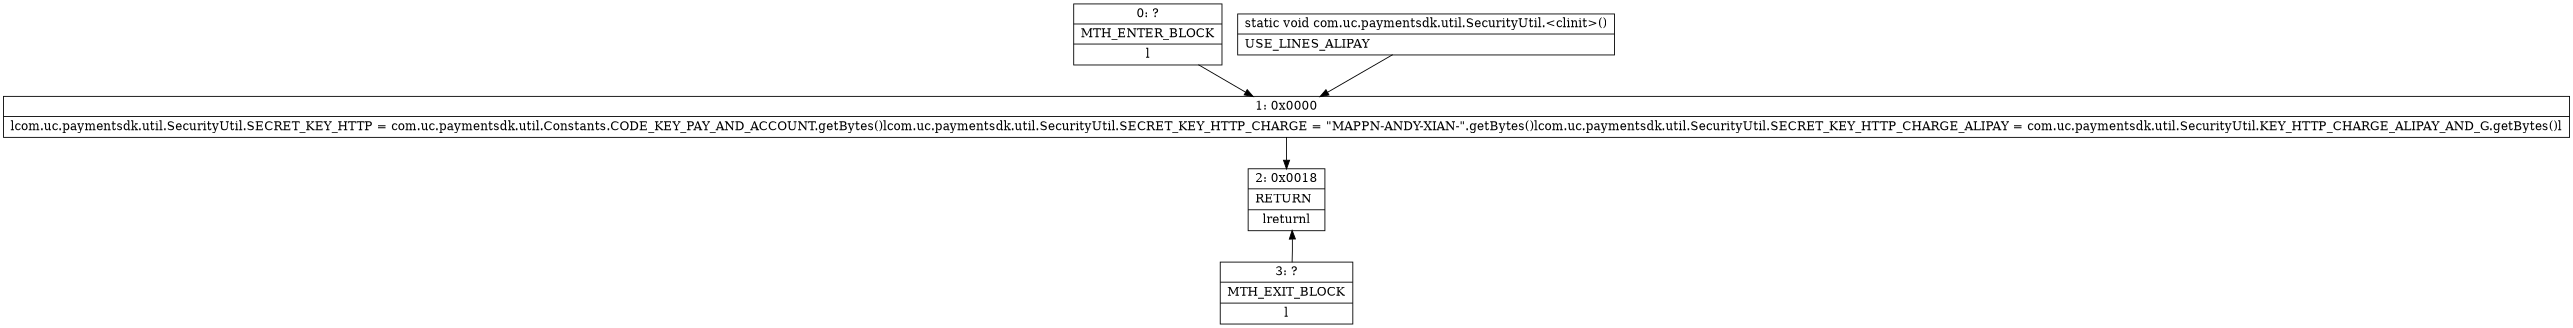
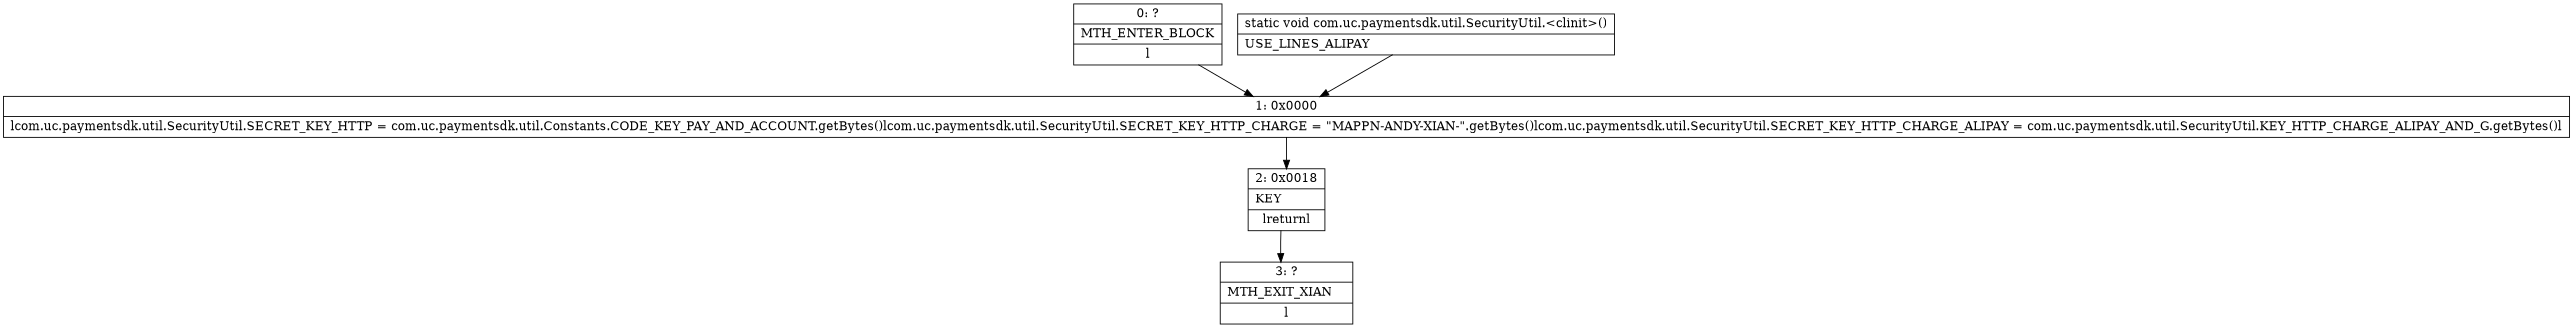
(1283, 199) -> (1269, 199)
(1292, 251) -> (1281, 242)
(1287, 292) -> (1280, 292)
